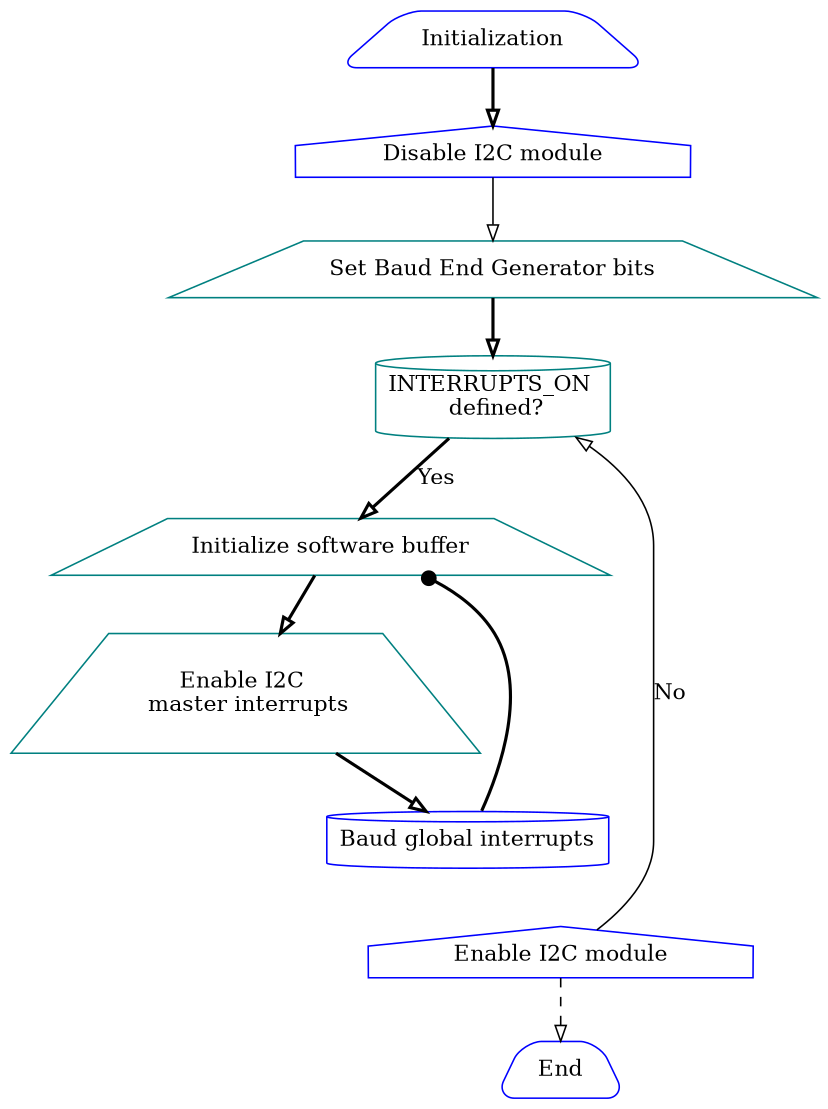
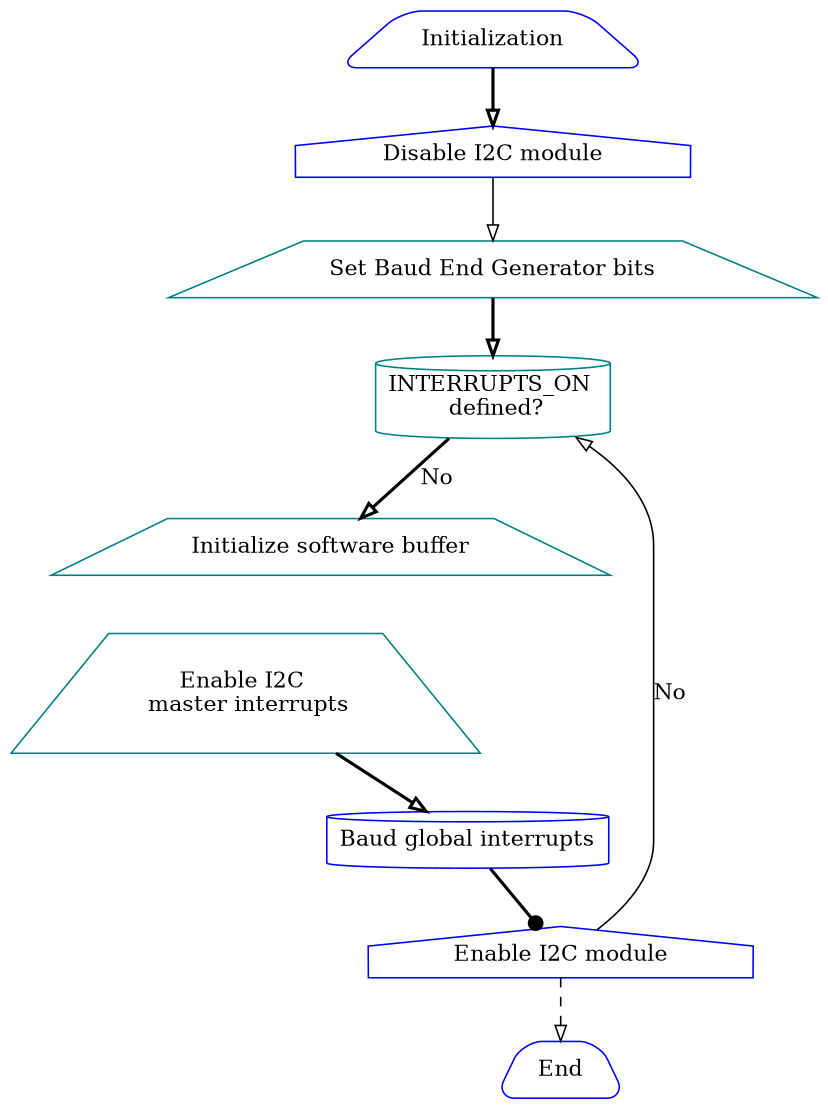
(437, 478) -> (437, 478)
(302, 598) -> none
(510, 683) -> (511, 893)
